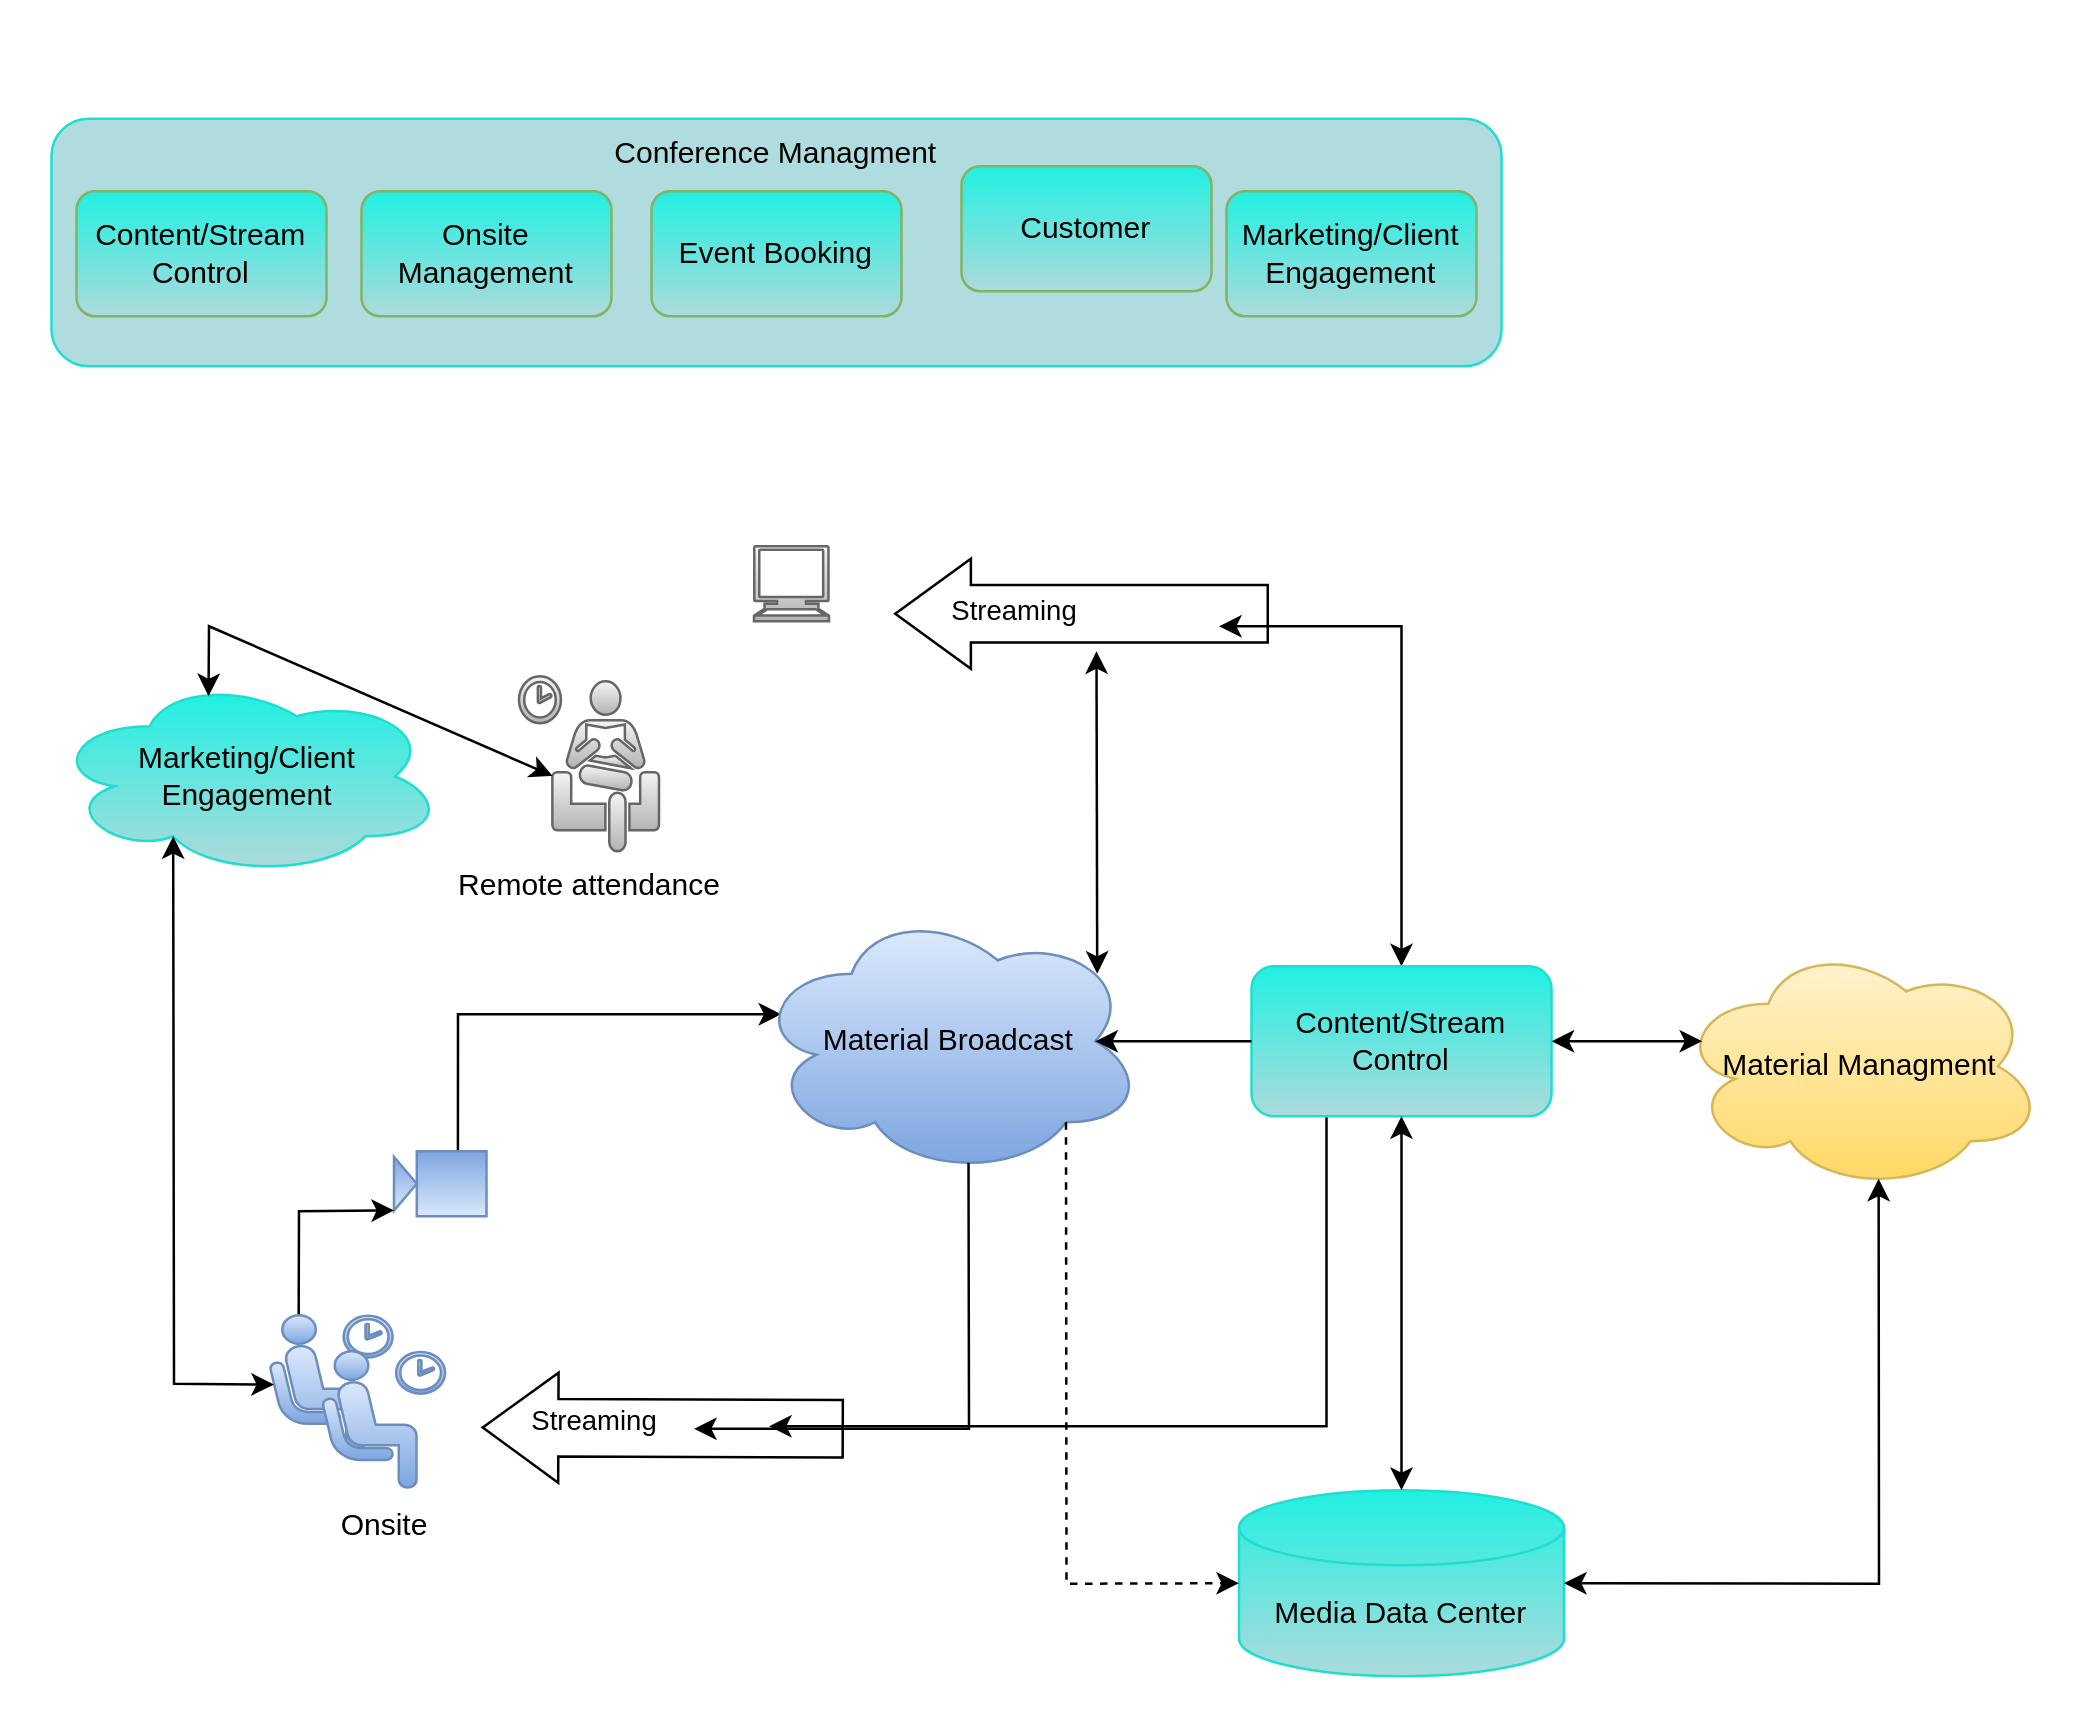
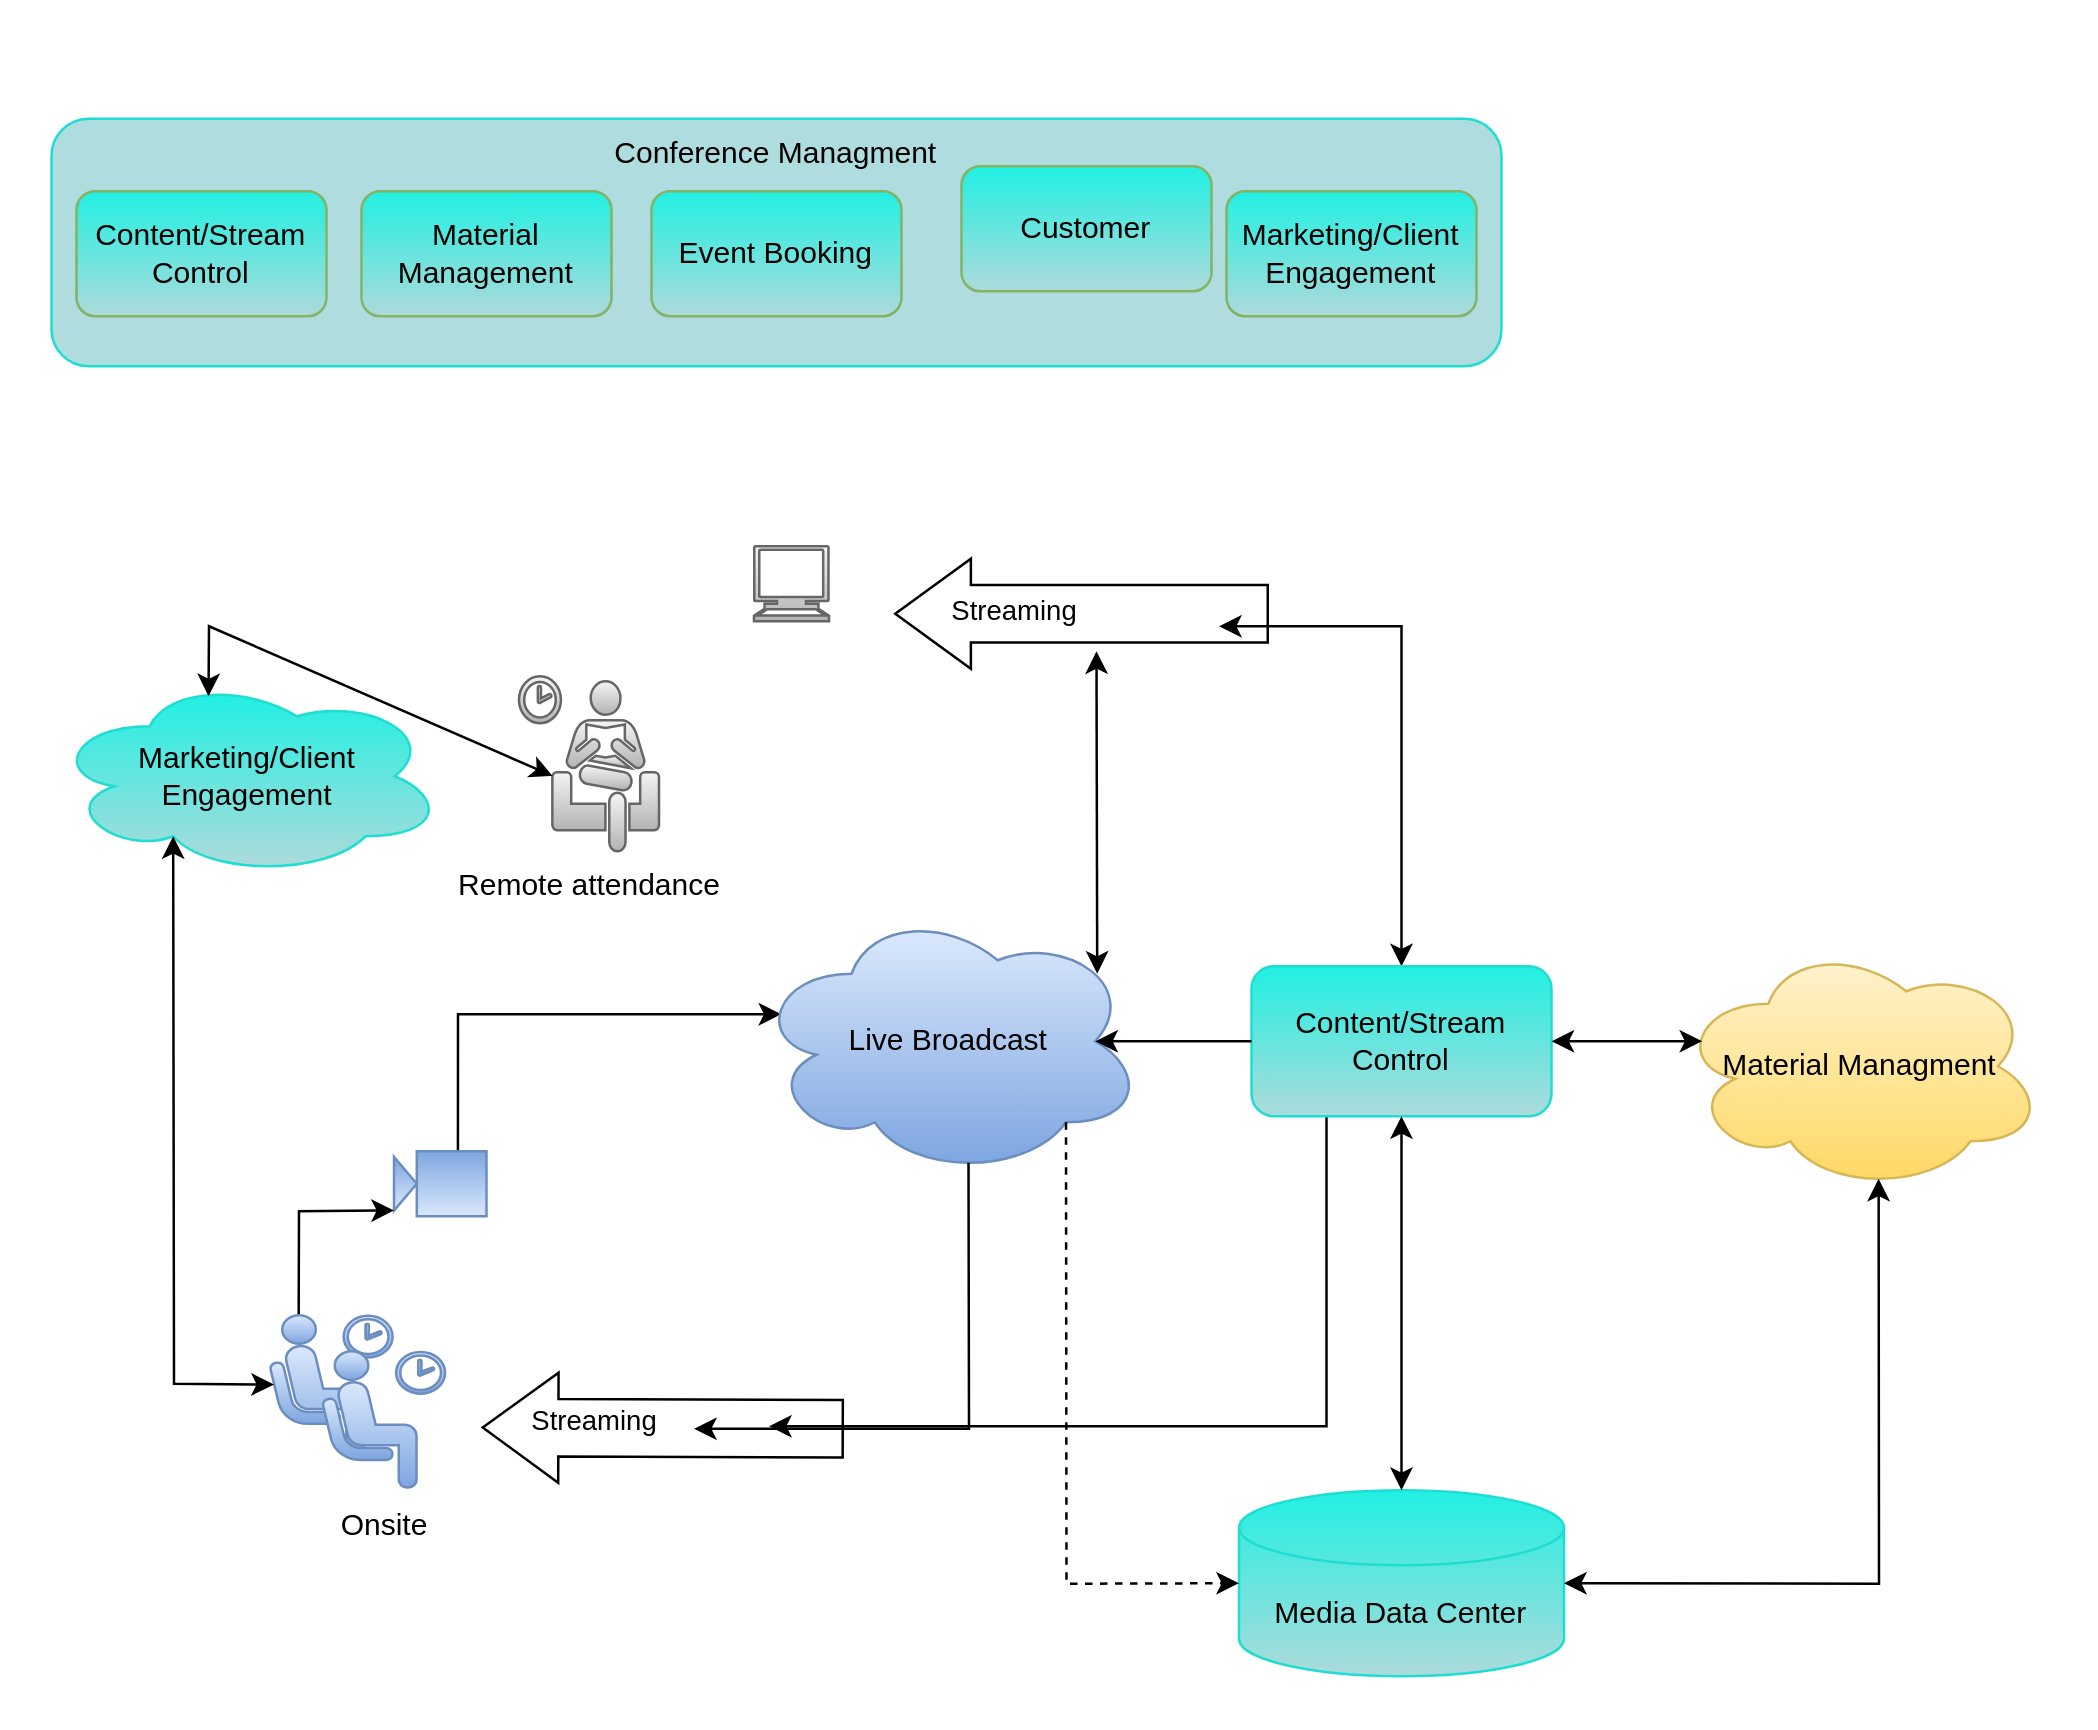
(486, 254) -> (486, 254)
(949, 1041) -> (949, 1041)
